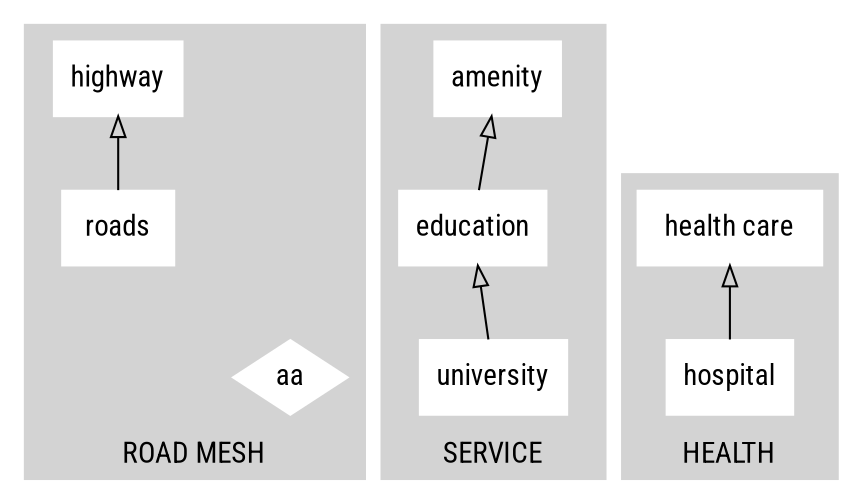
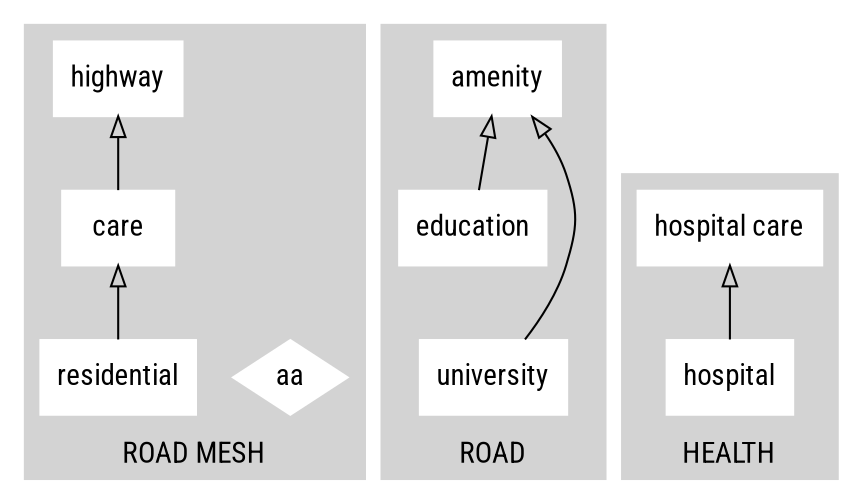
(118, 228) -> (118, 228)
(730, 228) -> (730, 228)
(485, 313) -> (573, 239)
none -> (118, 377)
(494, 455) -> (494, 455)
